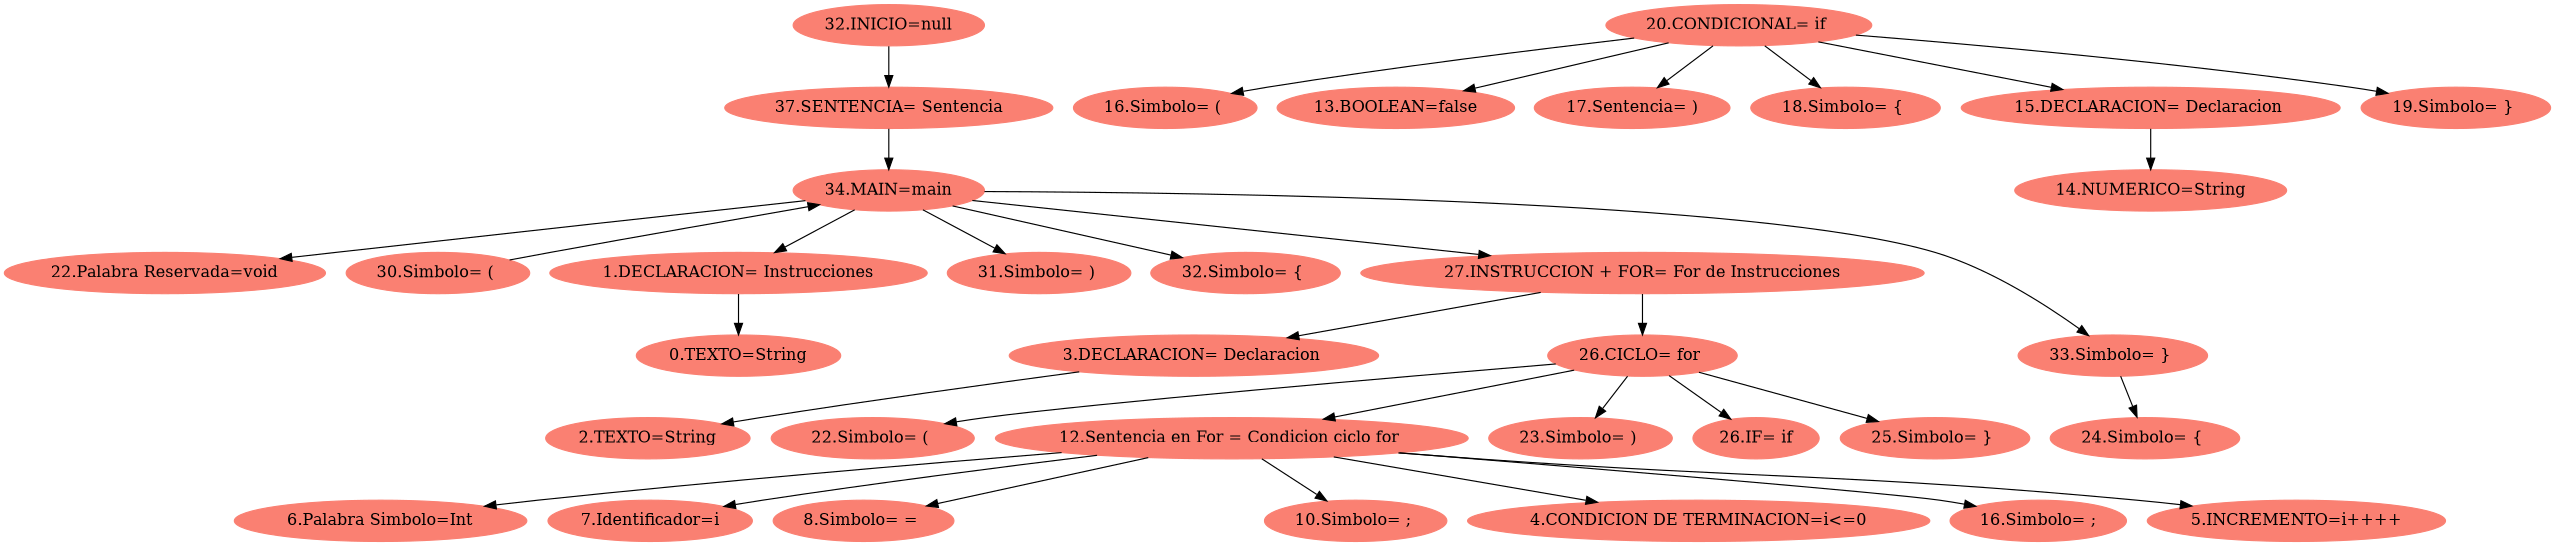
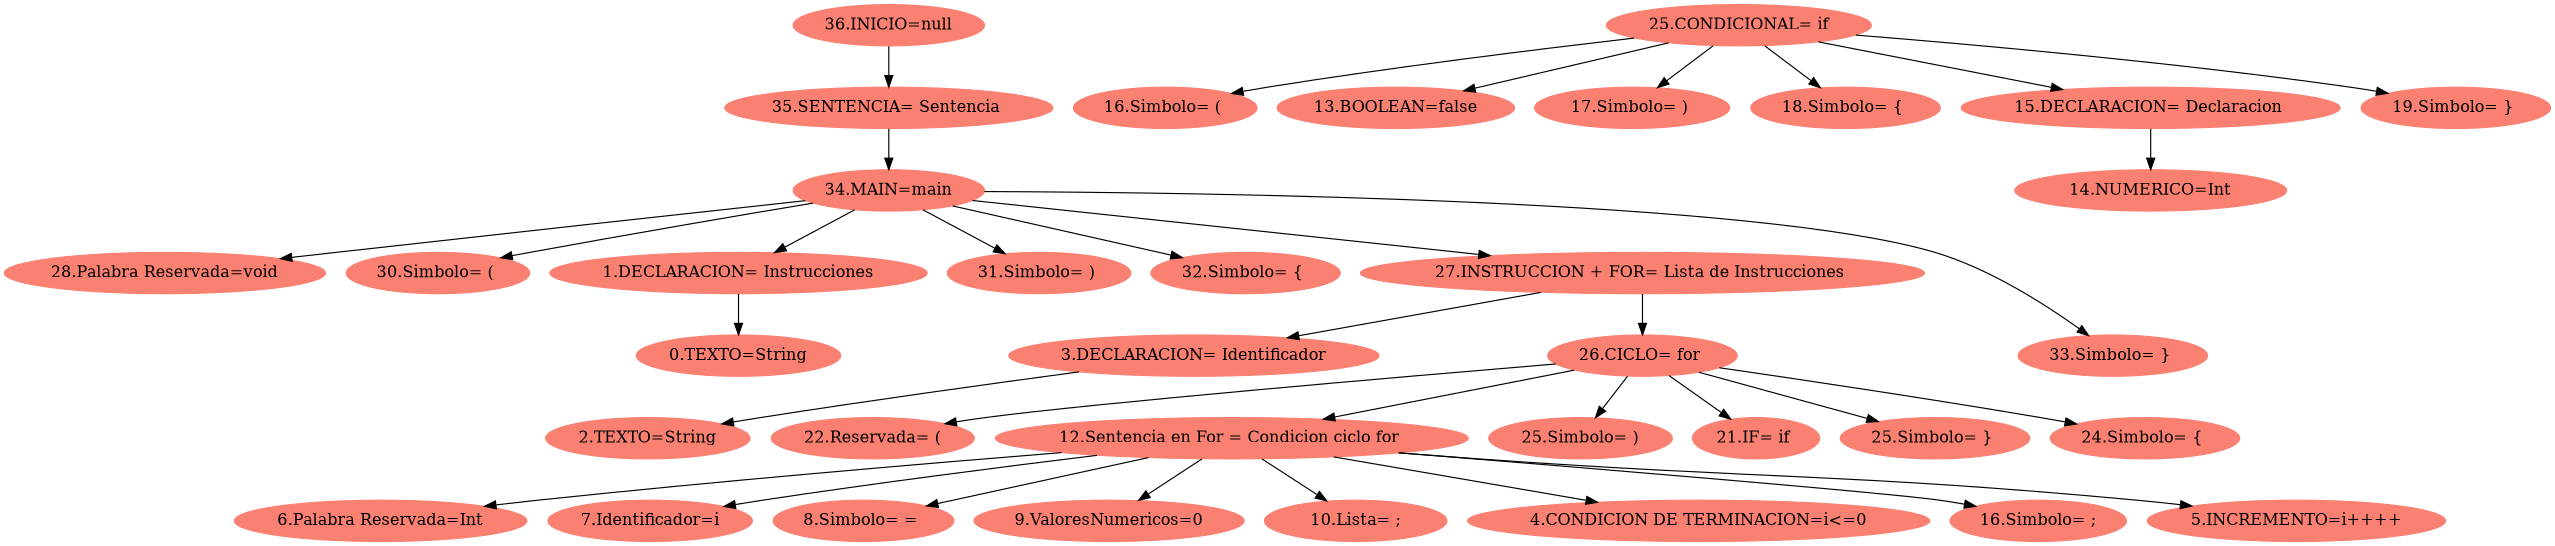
(889, 25) -> (889, 25)
(1739, 25) -> (1739, 25)
(889, 108) -> (889, 108)
(1632, 108) -> (1632, 108)
(2151, 190) -> (2151, 190)
(659, 233) -> (663, 229)
(165, 273) -> (165, 273)
(1642, 273) -> (1642, 273)
(1194, 356) -> (1194, 356)
(2127, 391) -> (1892, 394)
(873, 438) -> (873, 438)
(1581, 438) -> (1581, 438)
(1756, 438) -> (1756, 438)
(381, 521) -> (381, 521)
none -> (1109, 521)
(1356, 521) -> (1356, 521)
